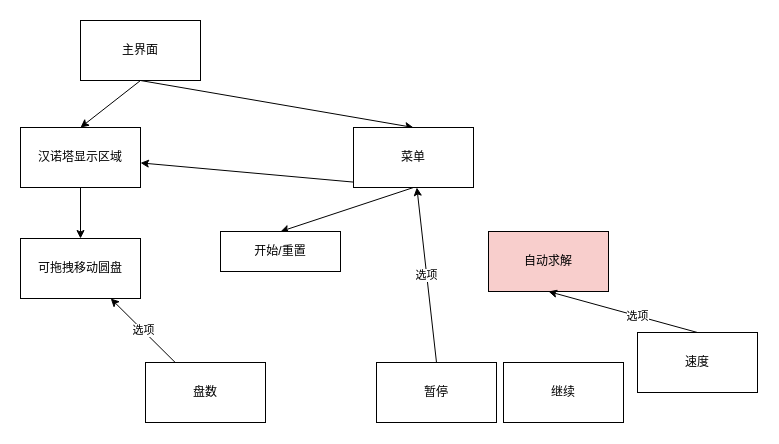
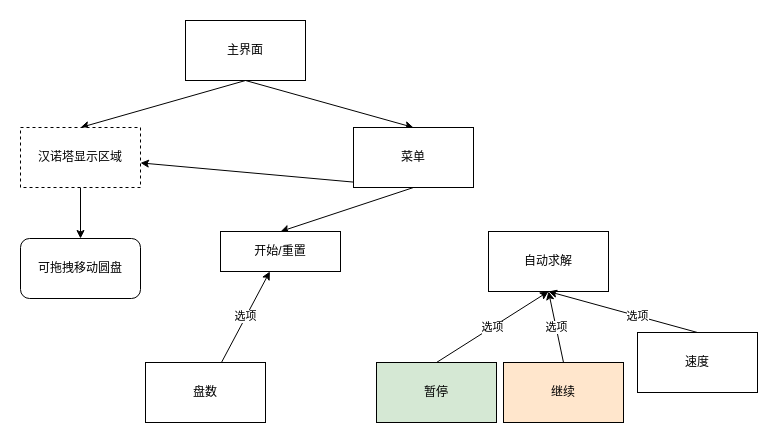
(141, 51) -> (246, 51)
(81, 158) -> (81, 158)
(549, 262) -> (549, 262)
(81, 269) -> (81, 269)
(427, 279) -> (490, 329)
none -> (557, 330)
(145, 333) -> (244, 320)
(437, 393) -> (437, 393)
(564, 393) -> (564, 393)
